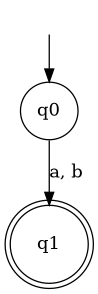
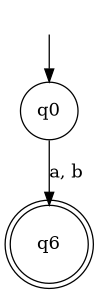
(49, 244) -> (49, 244)
